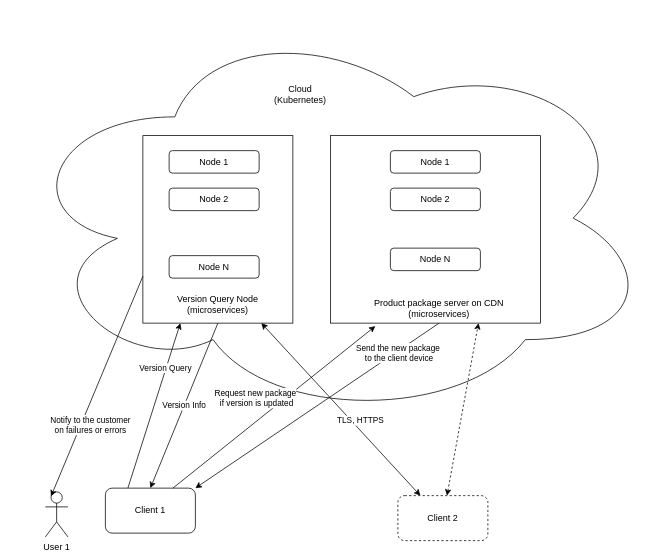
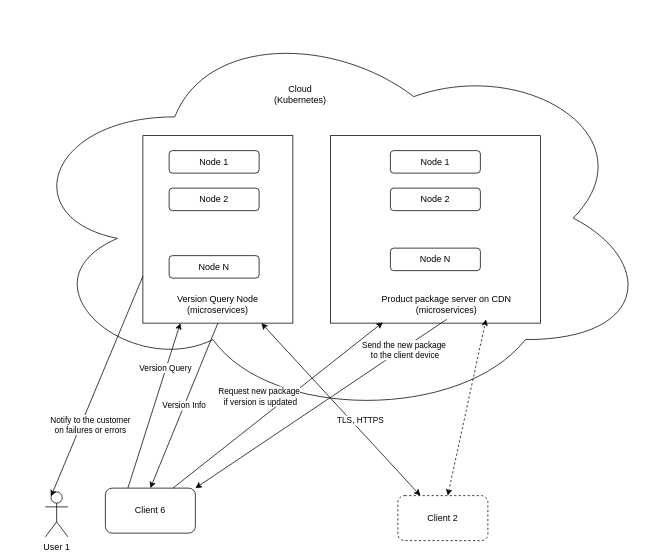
(439, 308) -> (447, 304)
(150, 510) -> (150, 510)
